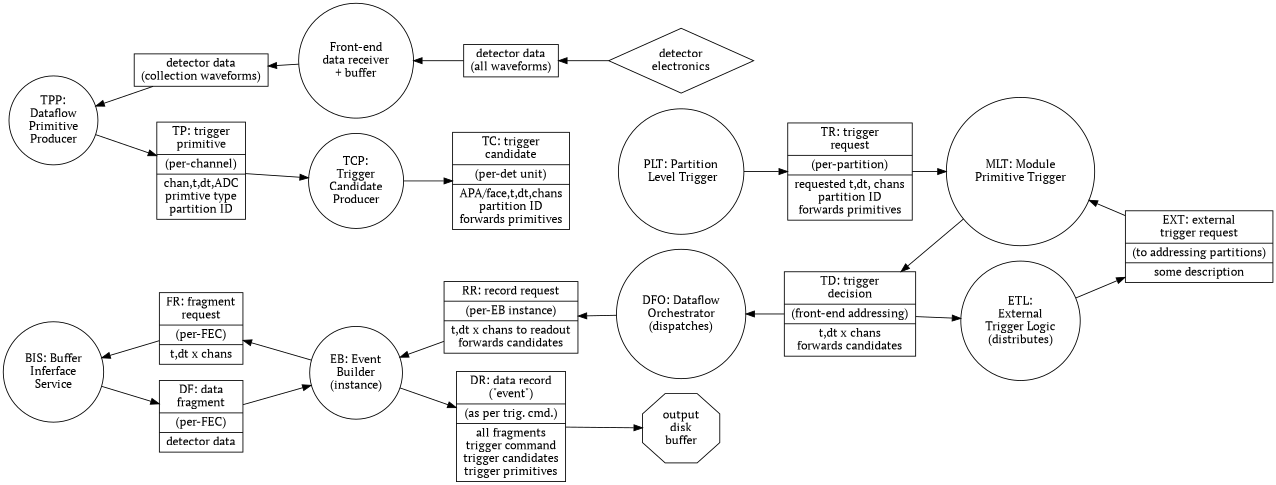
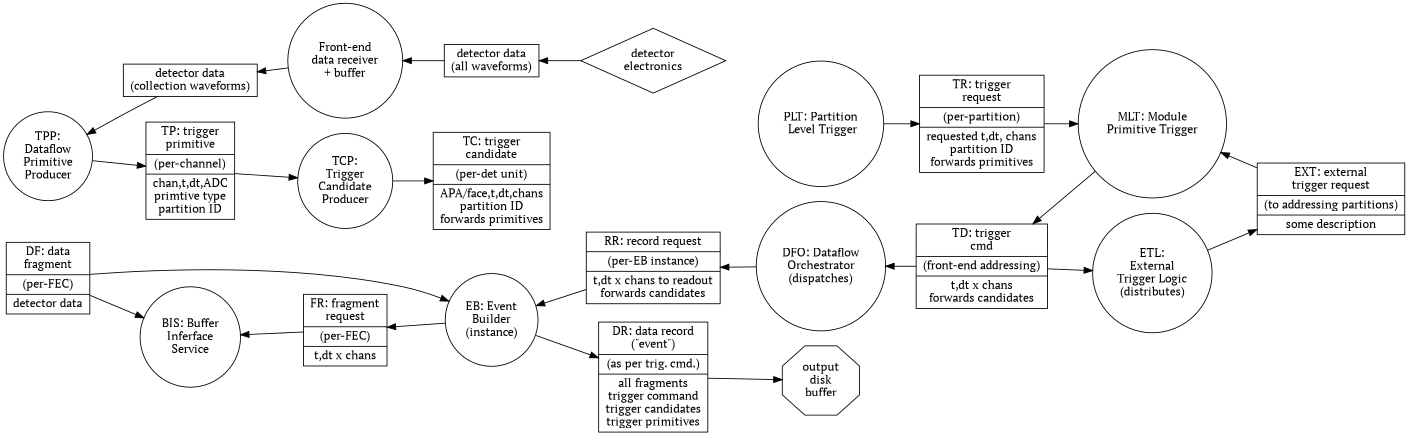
(850, 294) -> (982, 246)
(126, 394) -> (113, 305)
